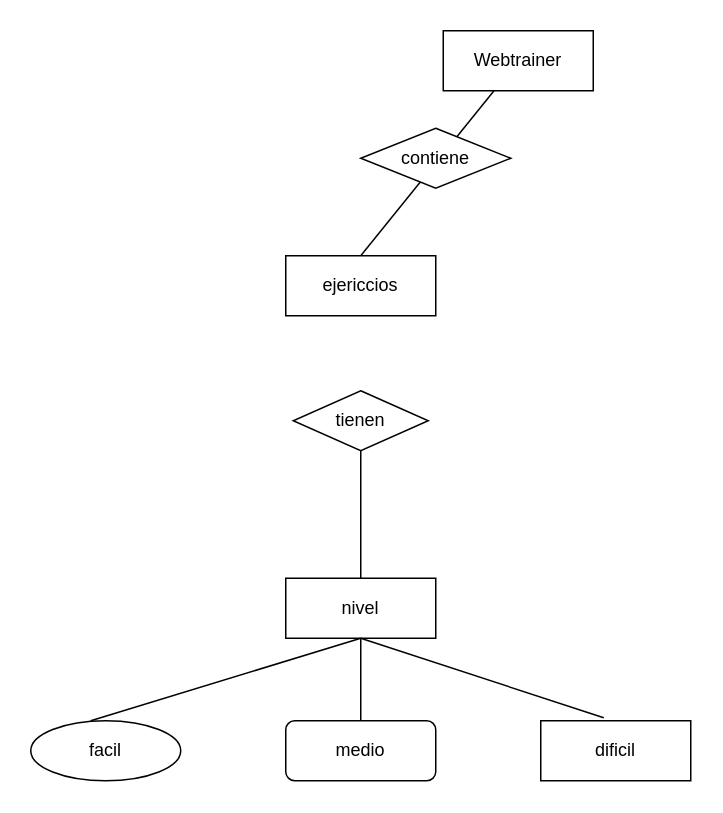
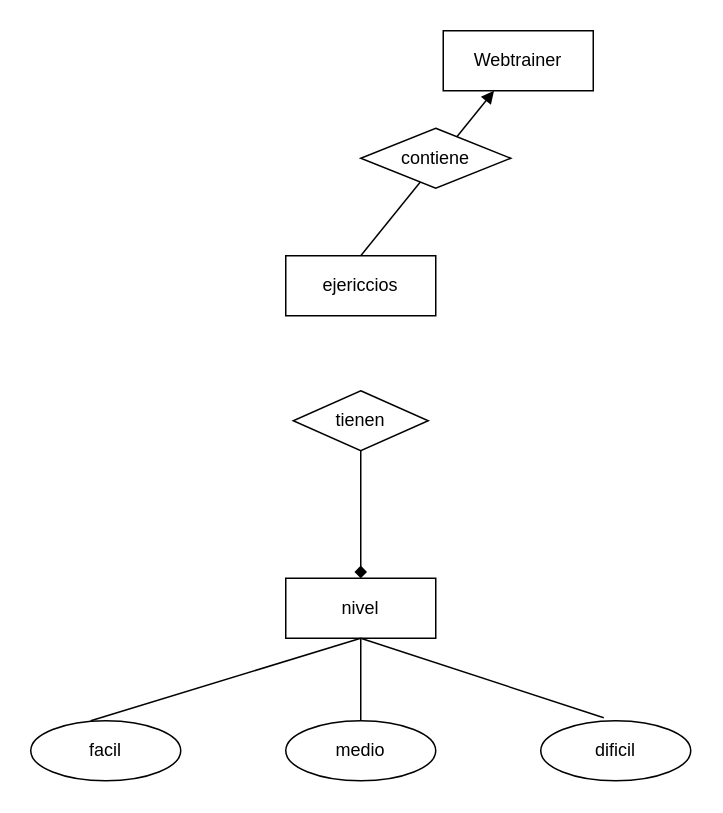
(489, 97) -> (486, 101)
(361, 571) -> (361, 566)
(361, 751) -> (361, 751)
(616, 751) -> (616, 751)
